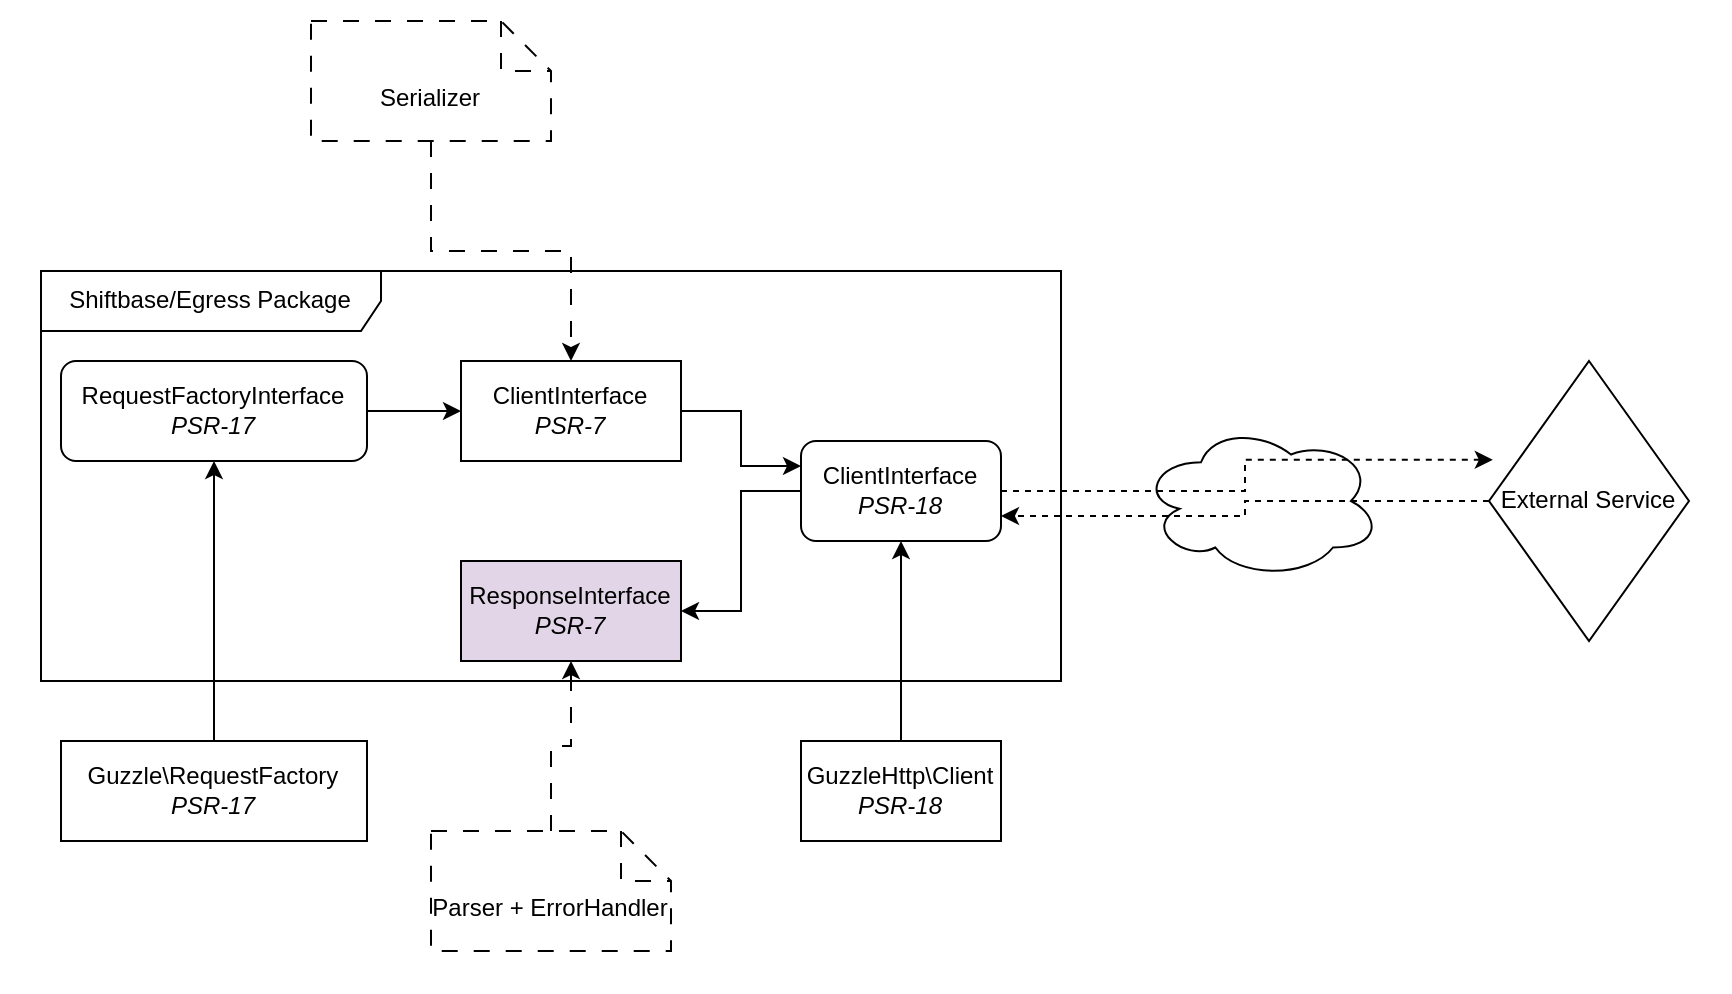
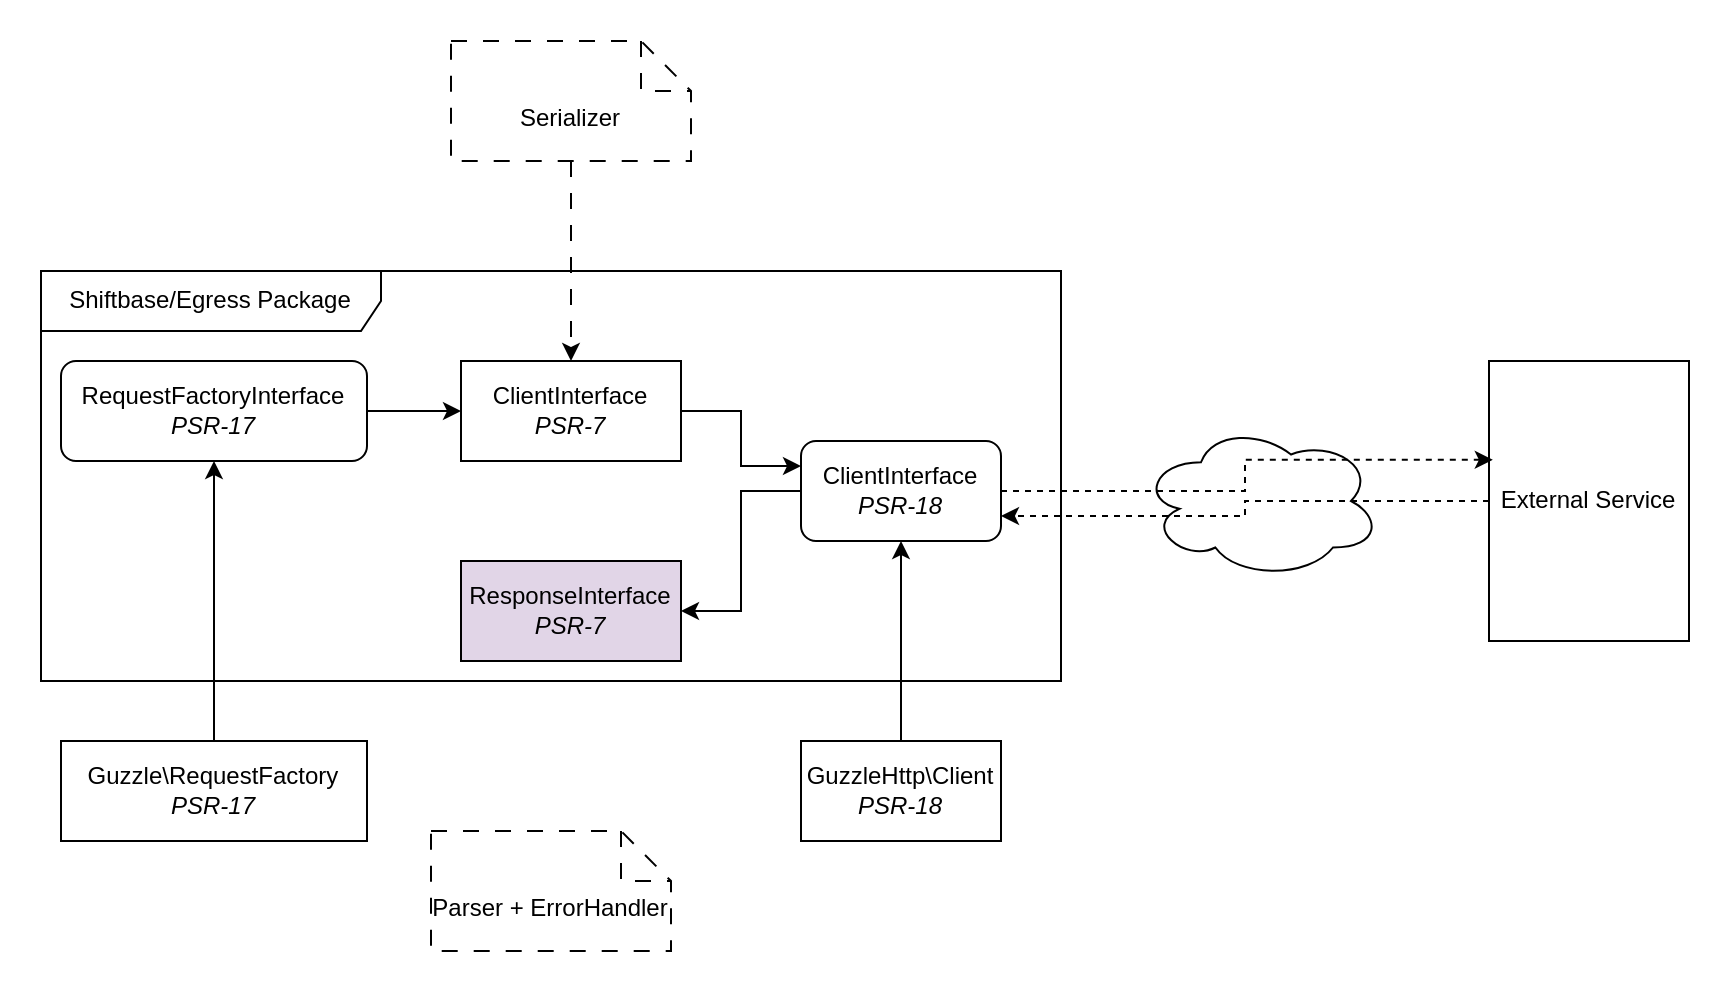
(431, 81) -> (571, 101)
(1589, 501) -> (1589, 501)
(570, 746) -> none
